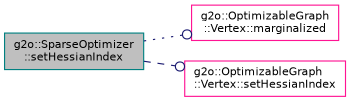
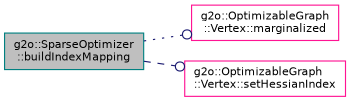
(74, 51) -> (74, 51)
